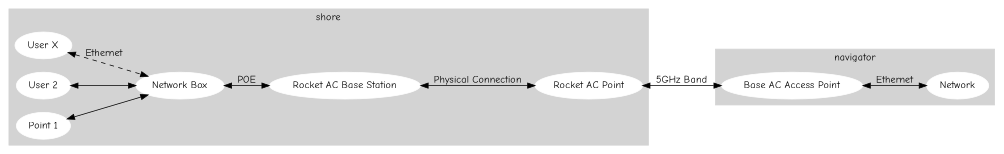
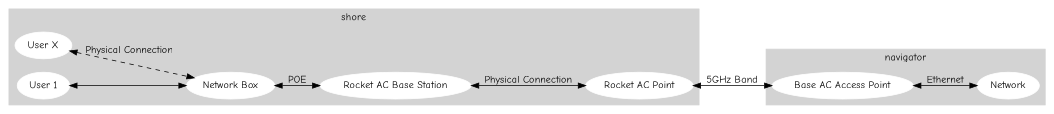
(104, 53) -> (129, 50)
(43, 86) -> none
(43, 126) -> (43, 86)
